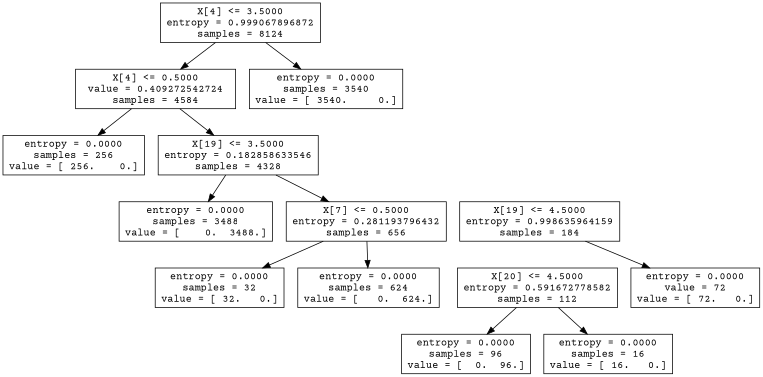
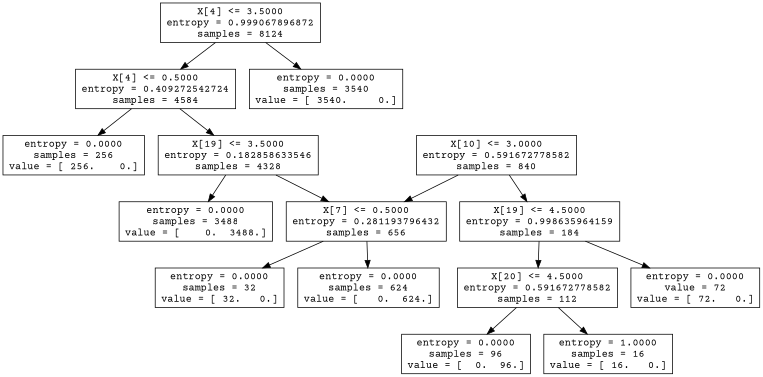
(156, 89) -> (156, 89)
none -> (497, 155)
none -> (539, 251)
(608, 354) -> (608, 354)
